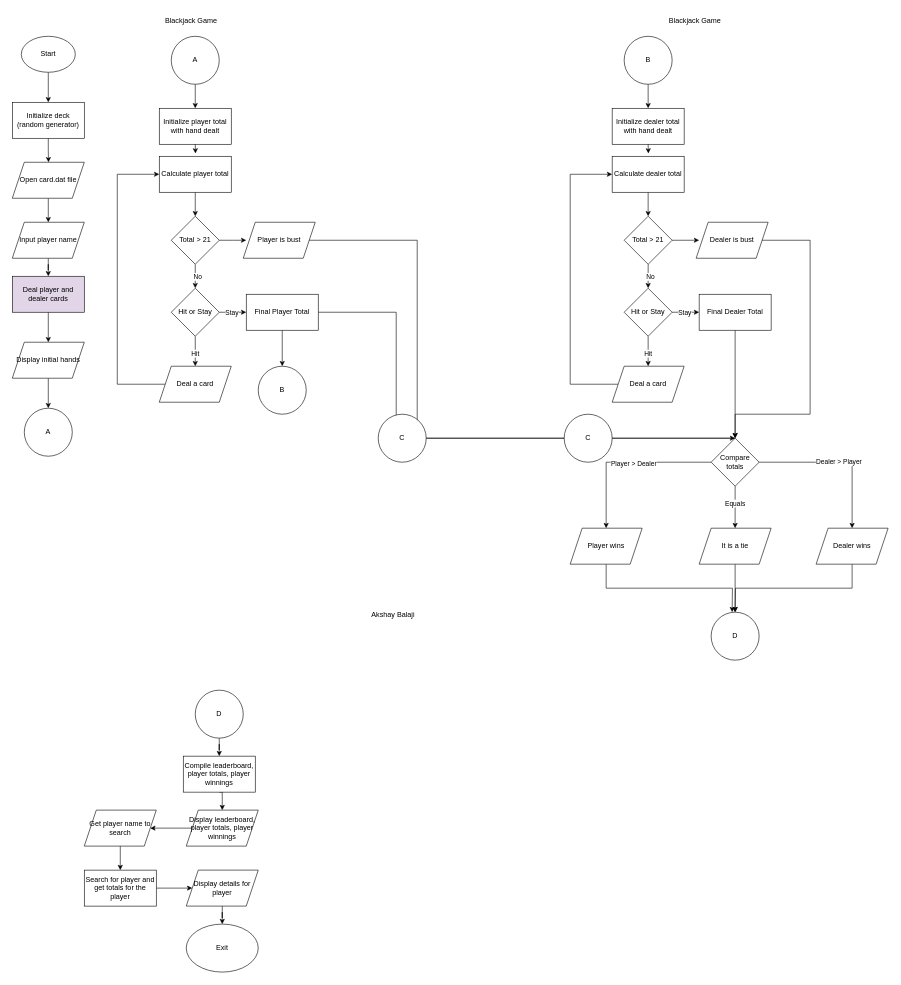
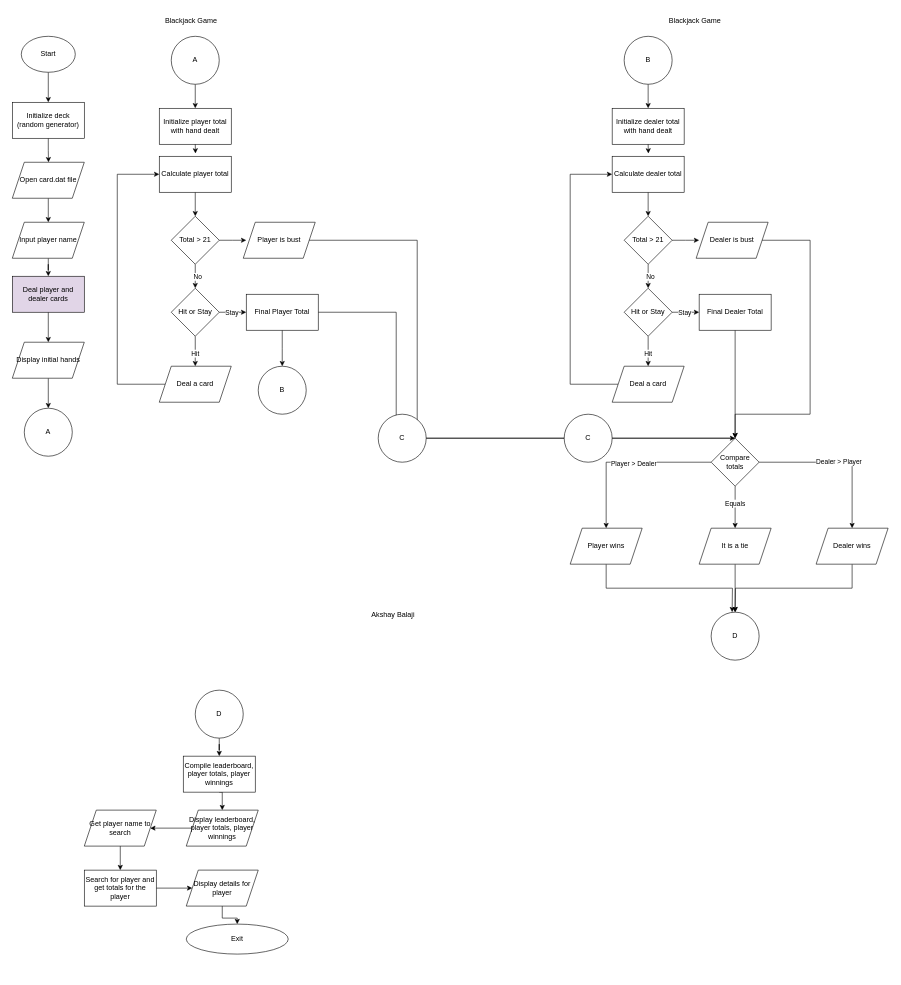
(222, 948) -> (237, 939)
